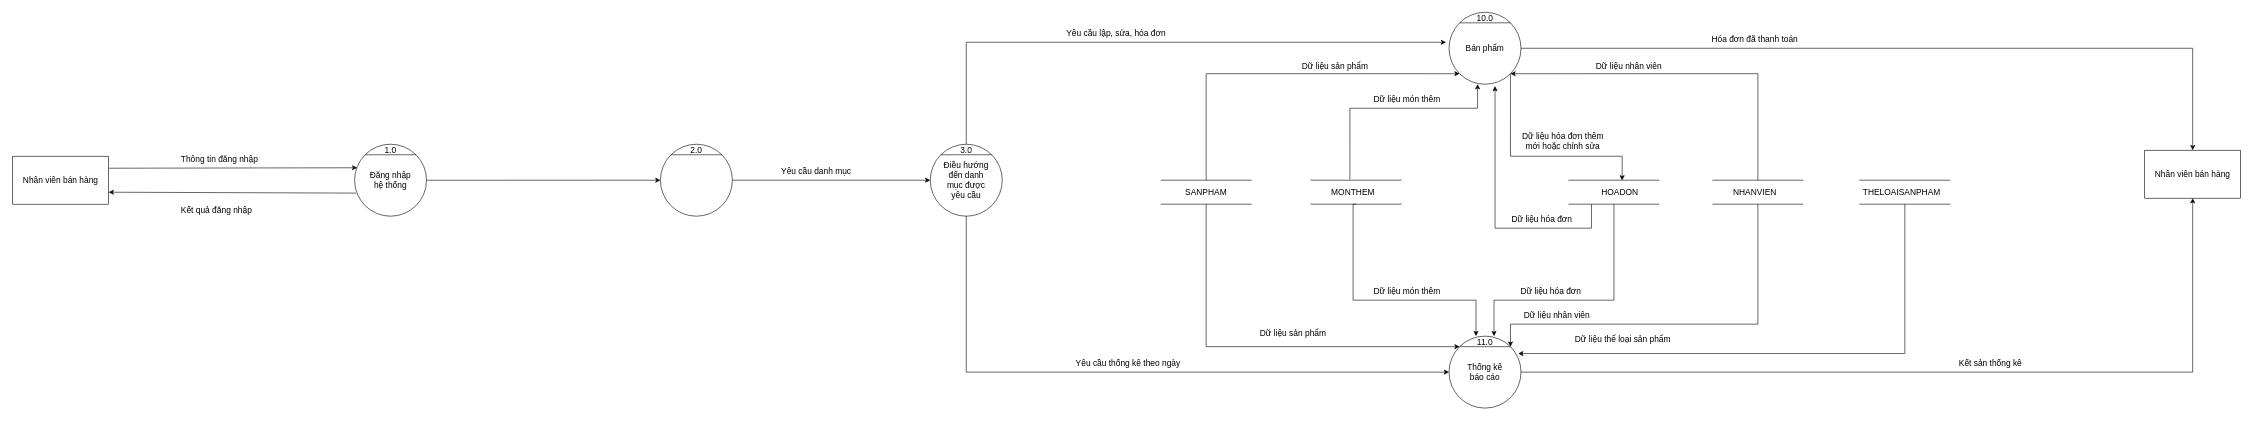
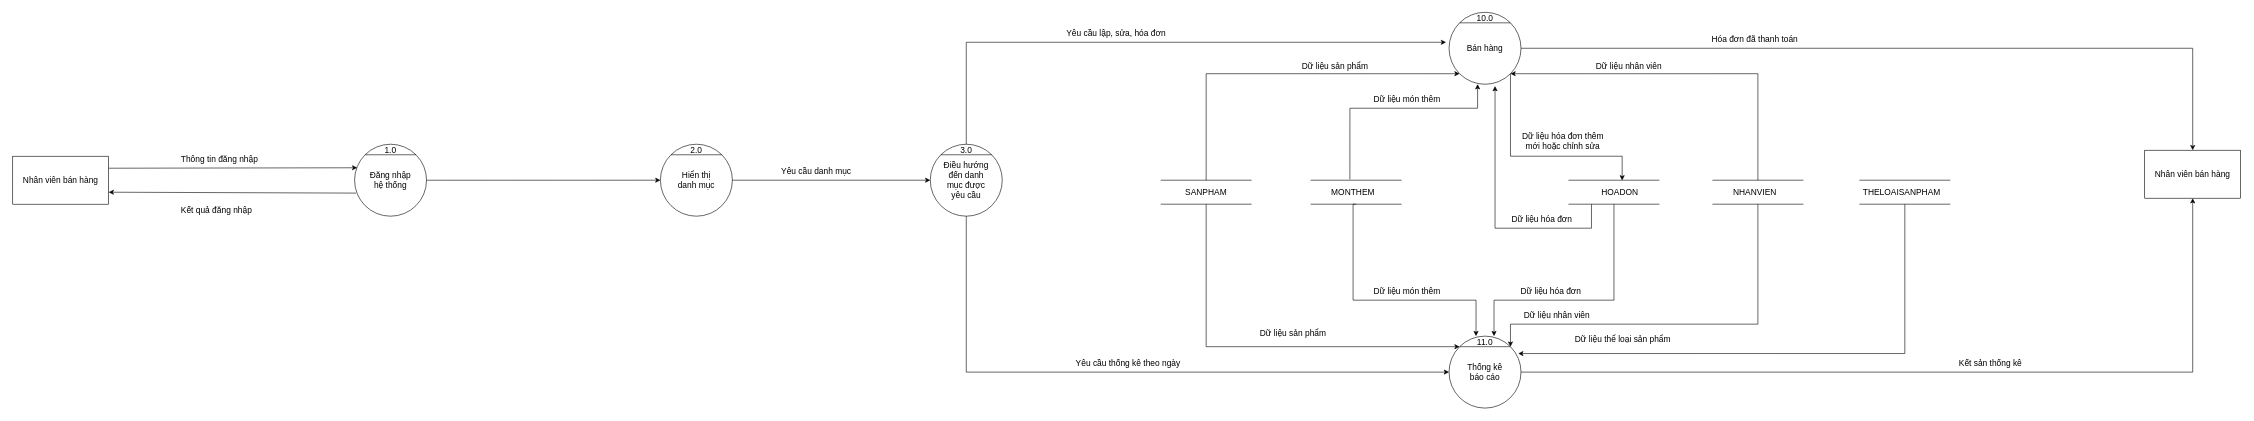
(1485, 48) -> (1485, 48)
none -> (696, 180)
